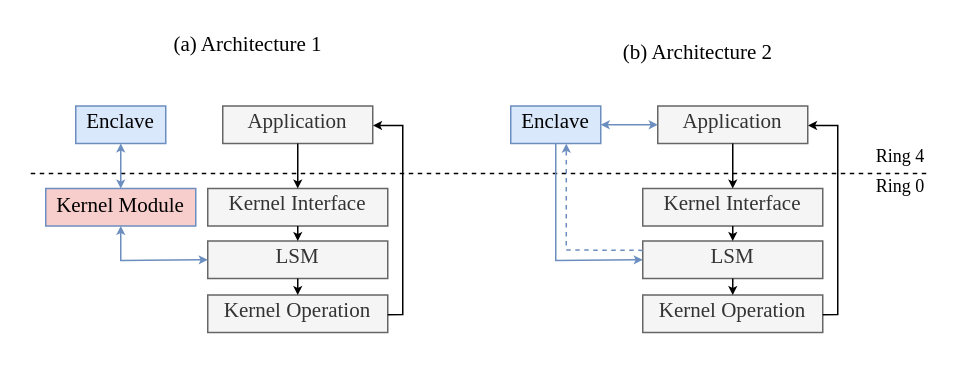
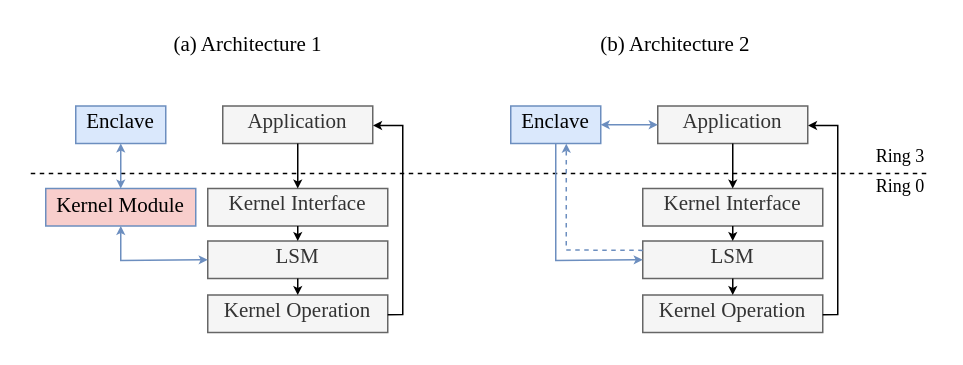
(698, 53) -> (676, 46)
(901, 157) -> (901, 157)
